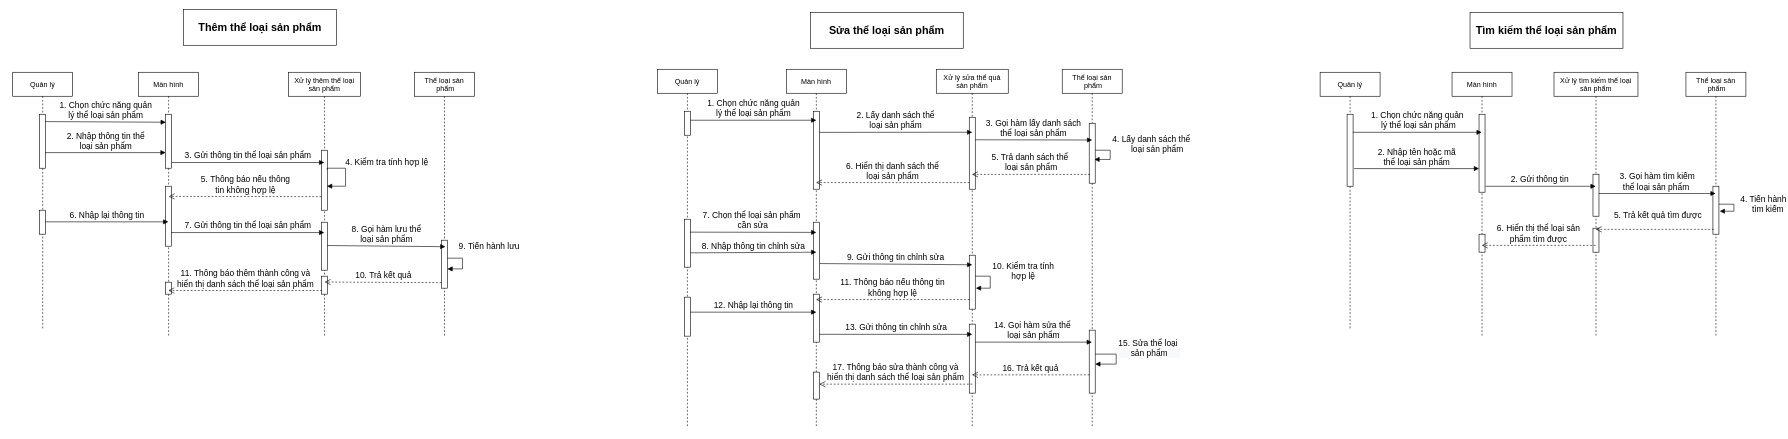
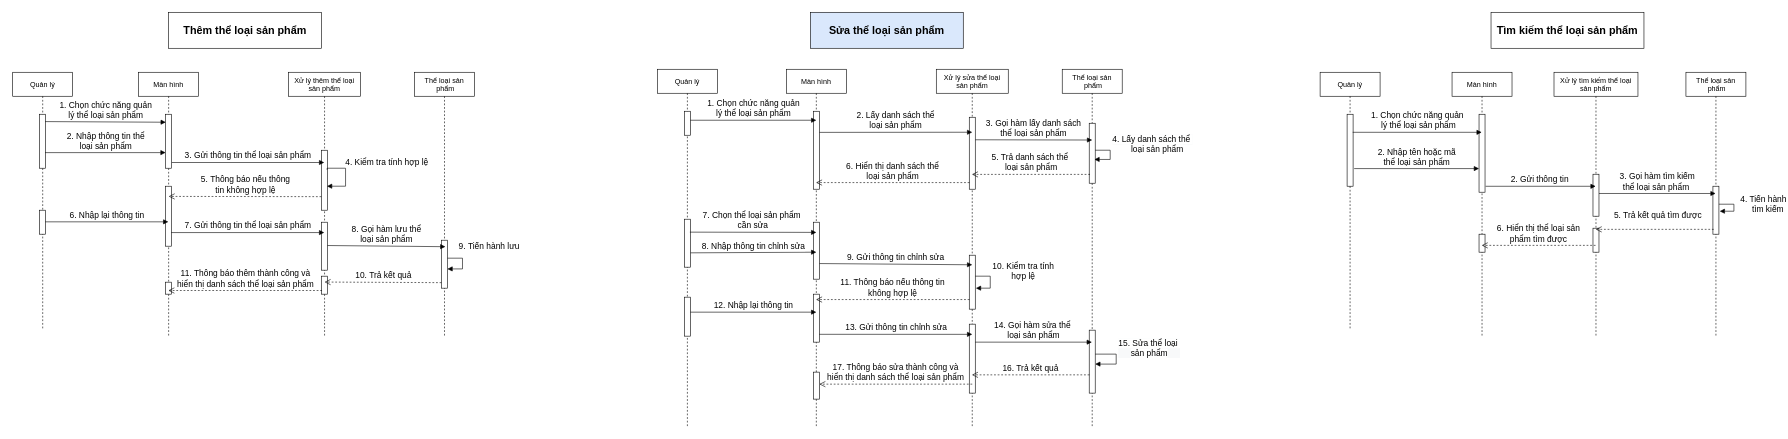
(260, 27) -> (245, 30)
(887, 30) -> (887, 30)
(1547, 30) -> (1568, 30)
(972, 77) -> (972, 77)
